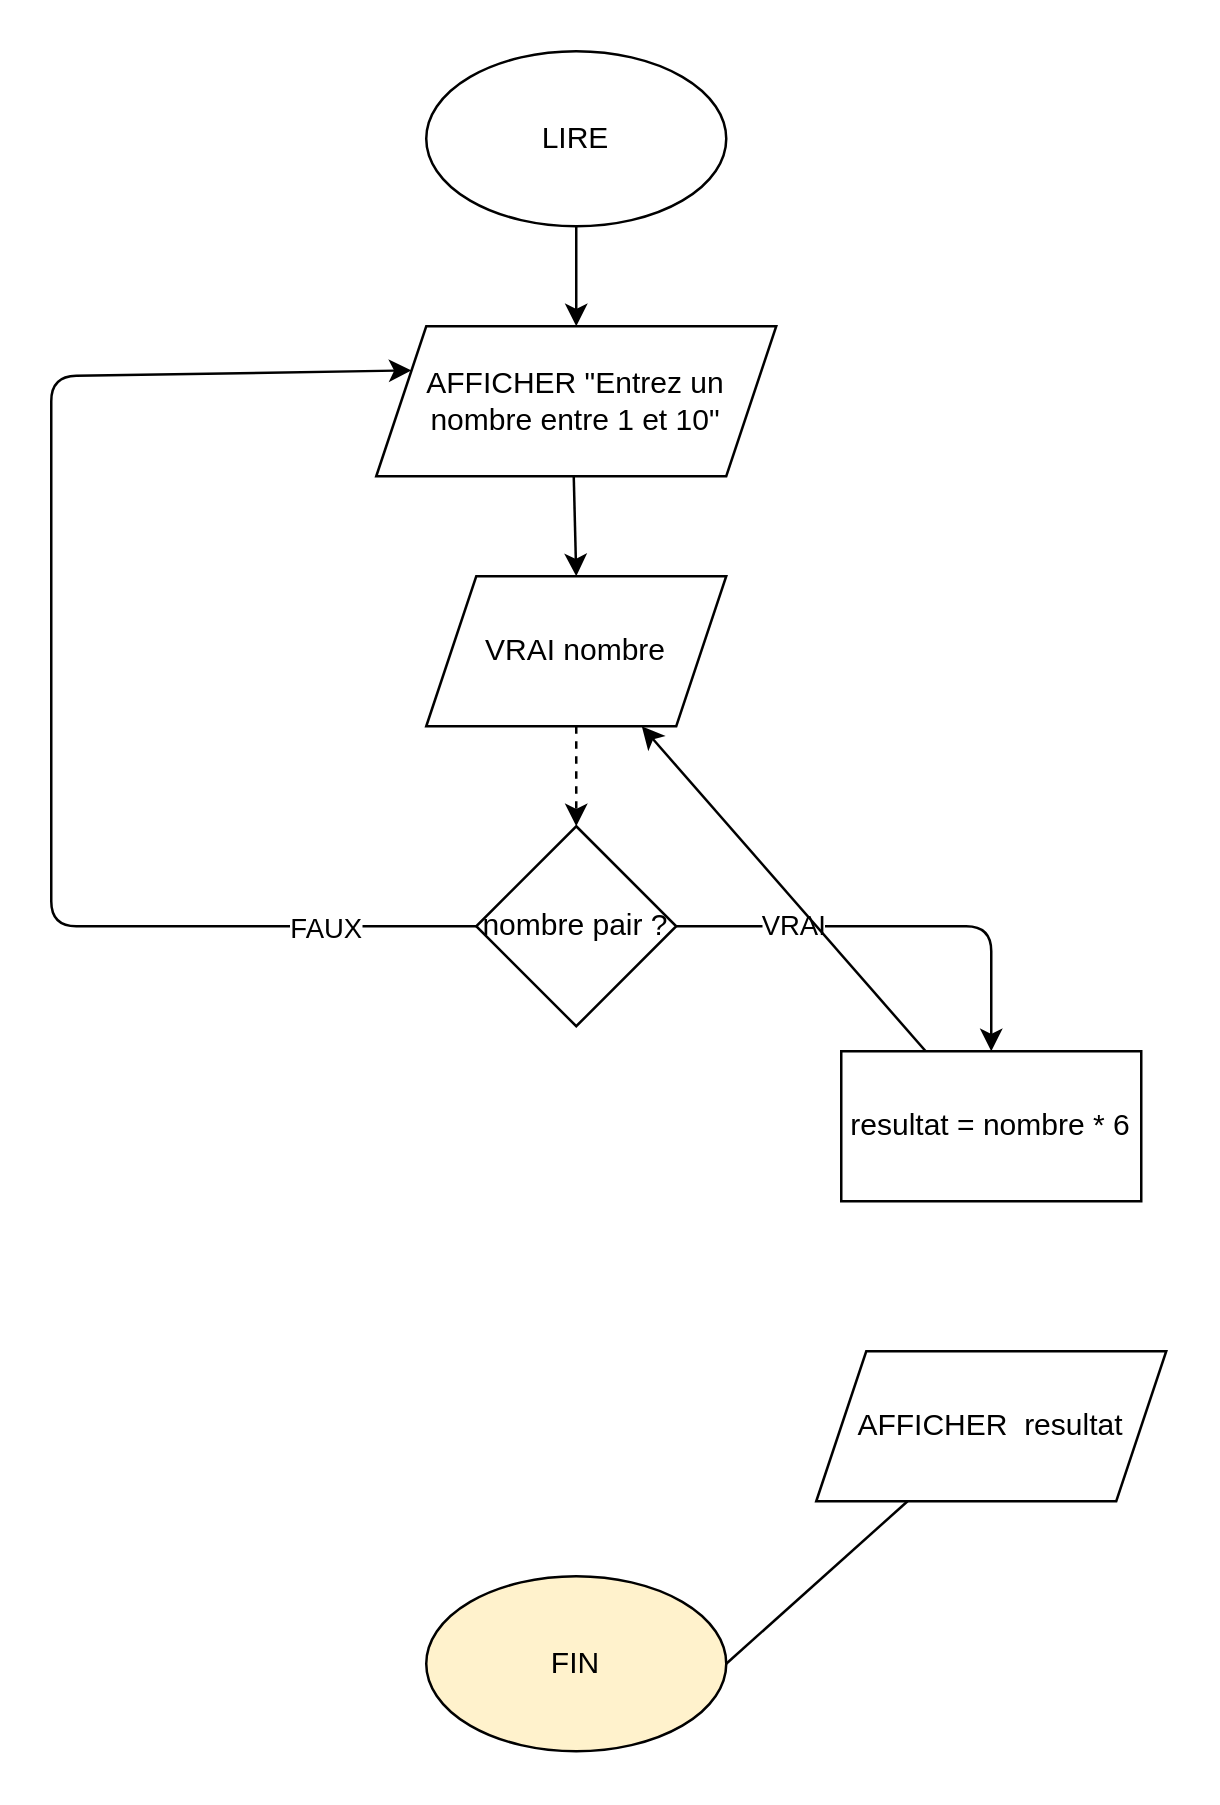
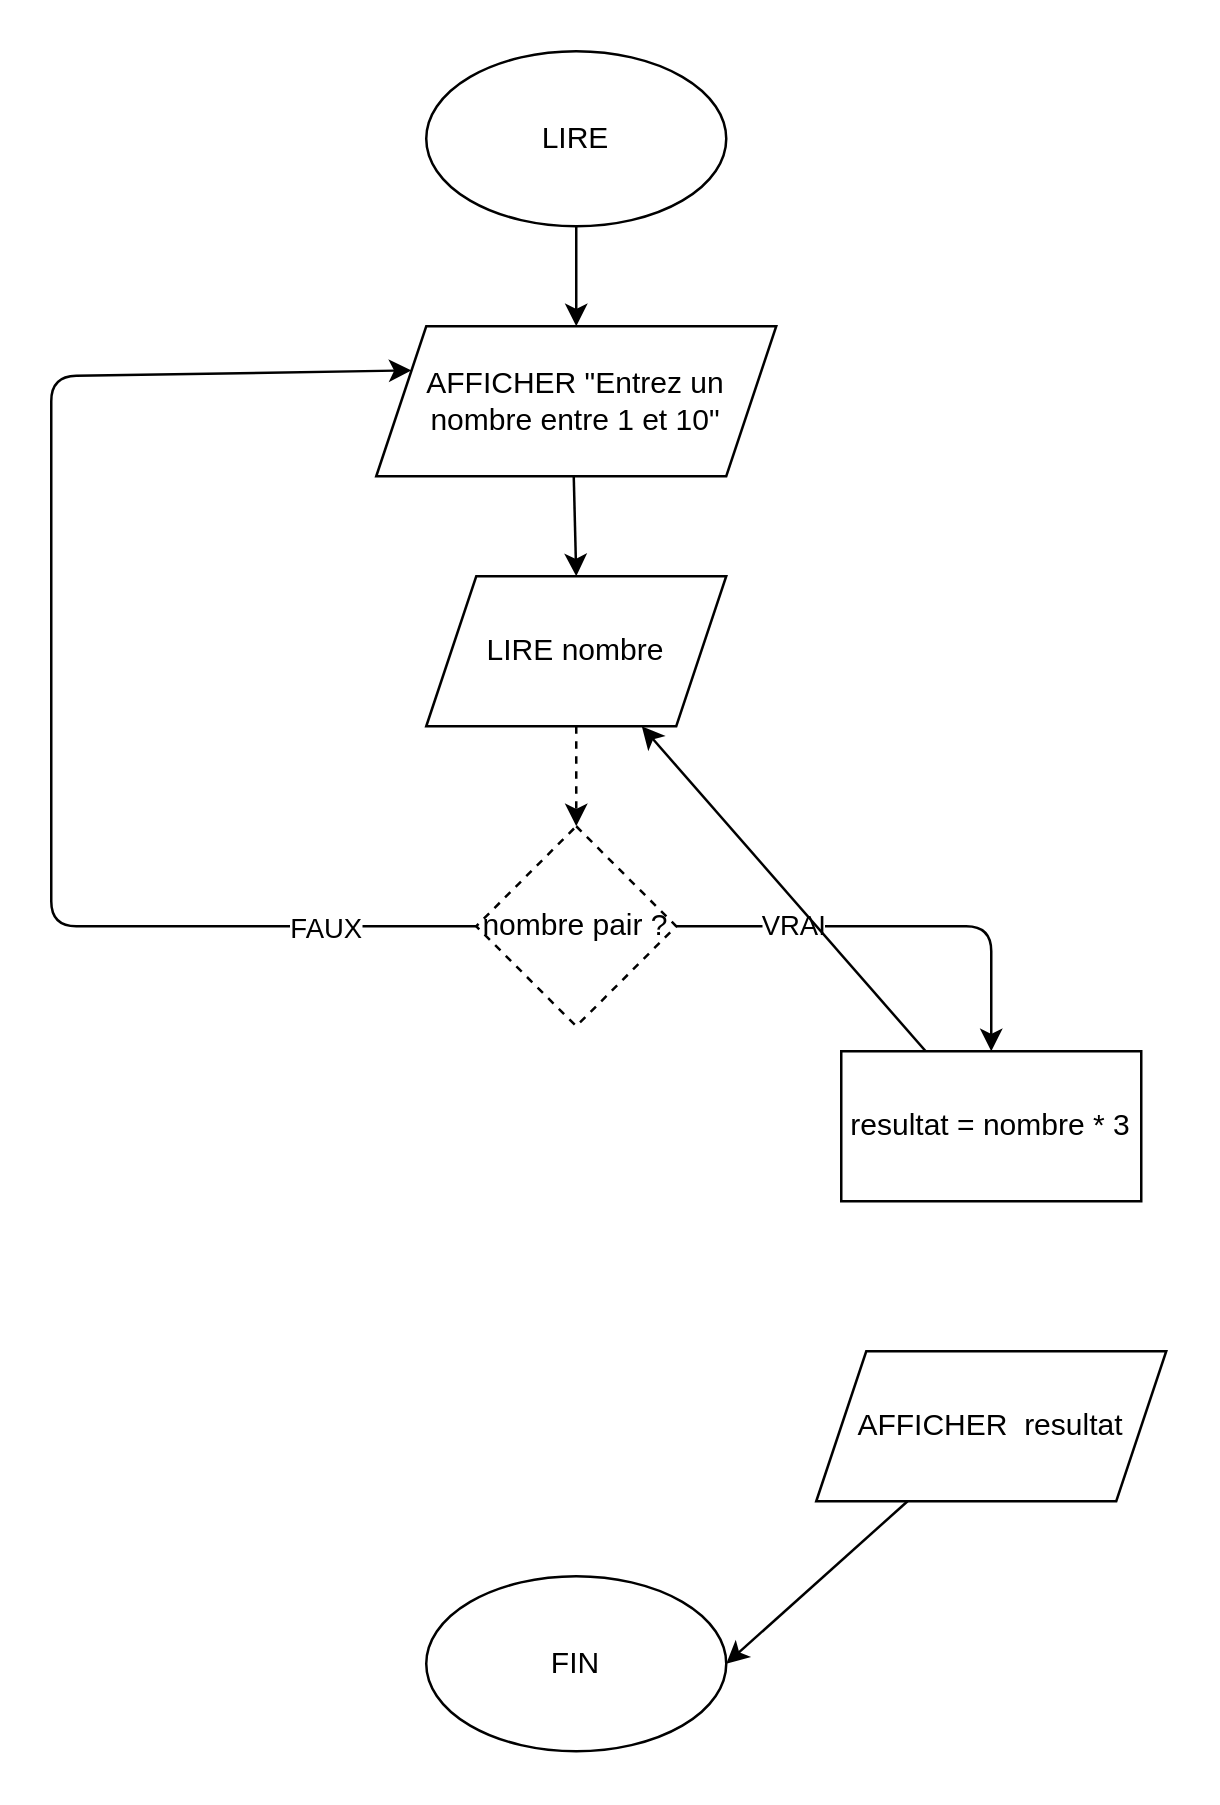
(576, 651) -> (576, 651)
(576, 926) -> (576, 926)
(991, 1126) -> (991, 1126)
(734, 1656) -> (740, 1652)
(576, 1664) -> (576, 1664)
